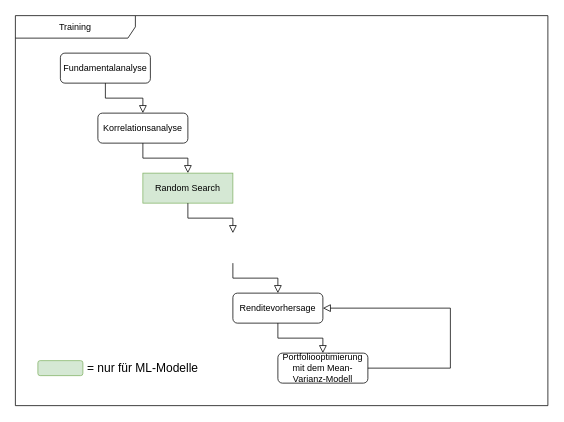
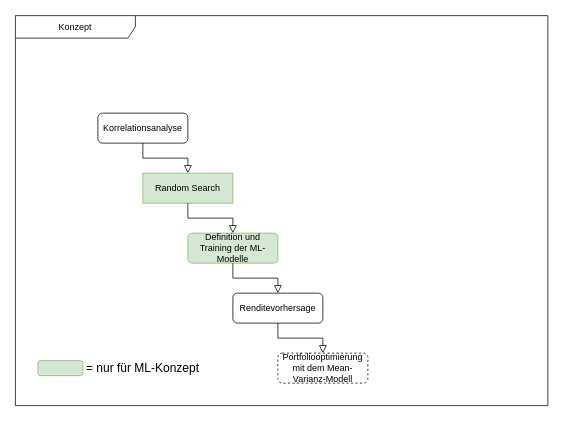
(75, 27) -> (75, 27)
(105, 68) -> none
(120, 98) -> none
none -> (233, 248)
(450, 320) -> none
(143, 368) -> (143, 368)
(323, 368) -> (323, 368)
